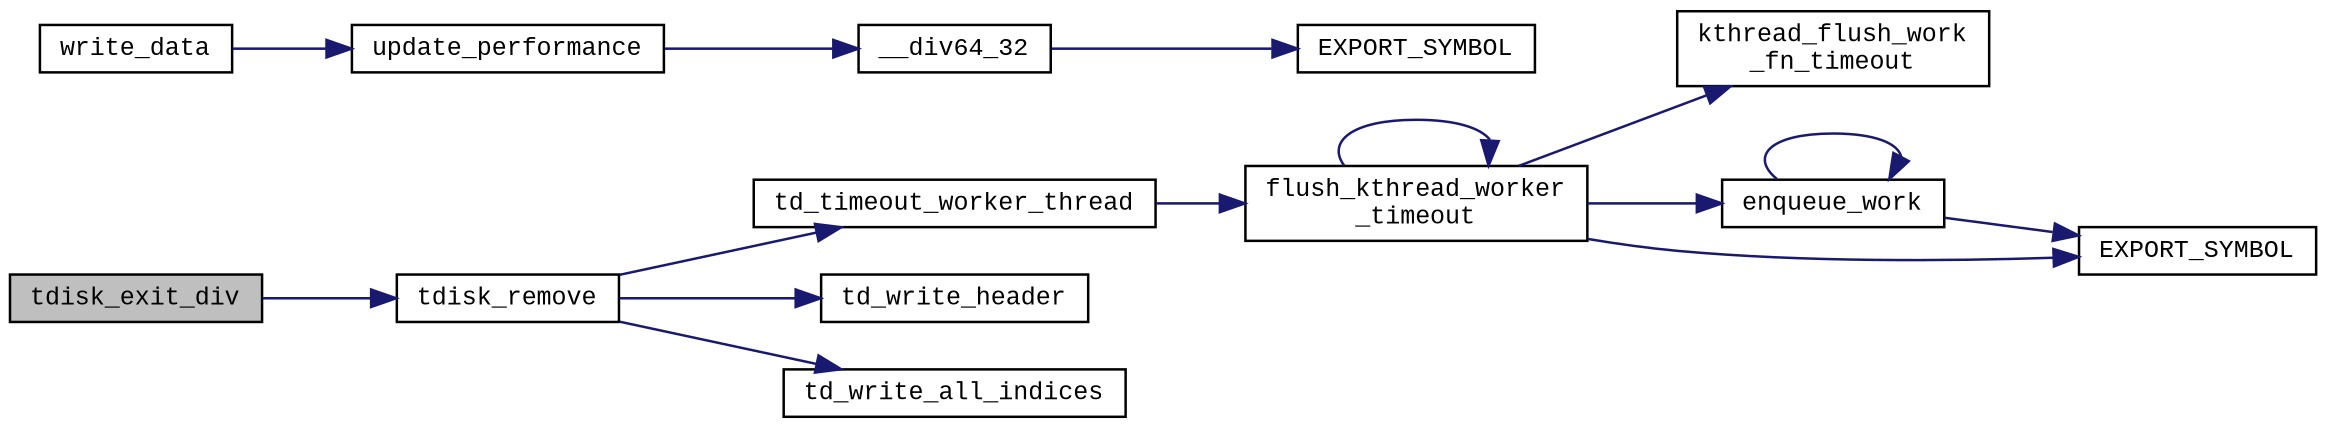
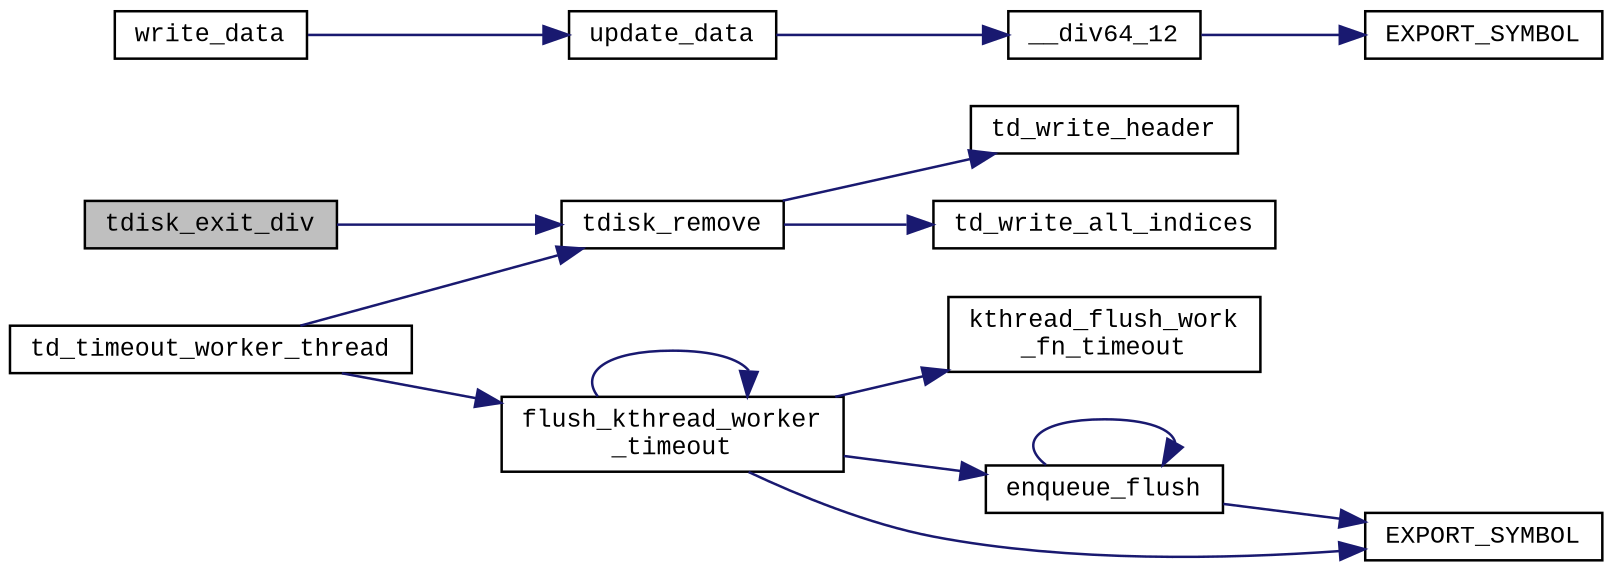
(508, 49) -> (673, 35)
(955, 49) -> (1104, 35)
(1833, 203) -> (1104, 489)
(718, 254) -> (429, 290)
